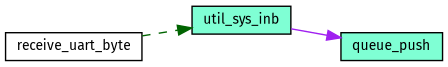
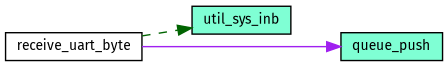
(309, 32) -> (234, 47)
